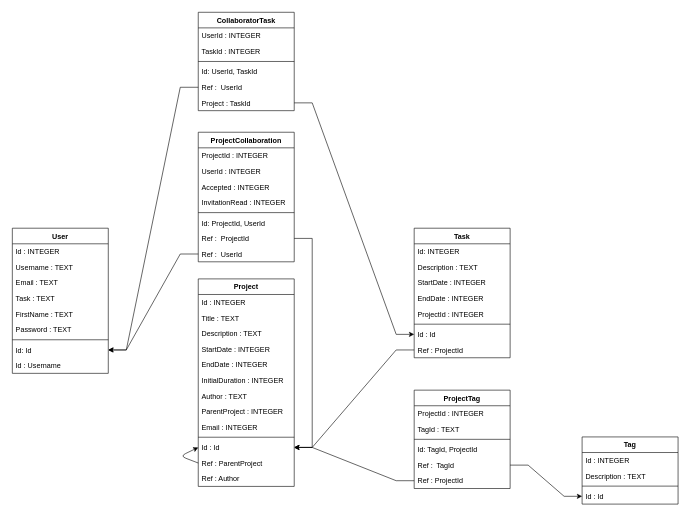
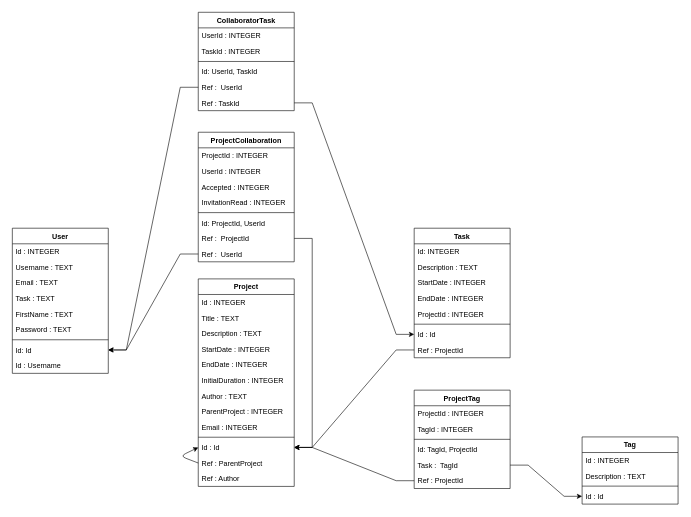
(231, 103) -> (223, 103)
(439, 430) -> (445, 430)
(439, 466) -> (441, 466)
